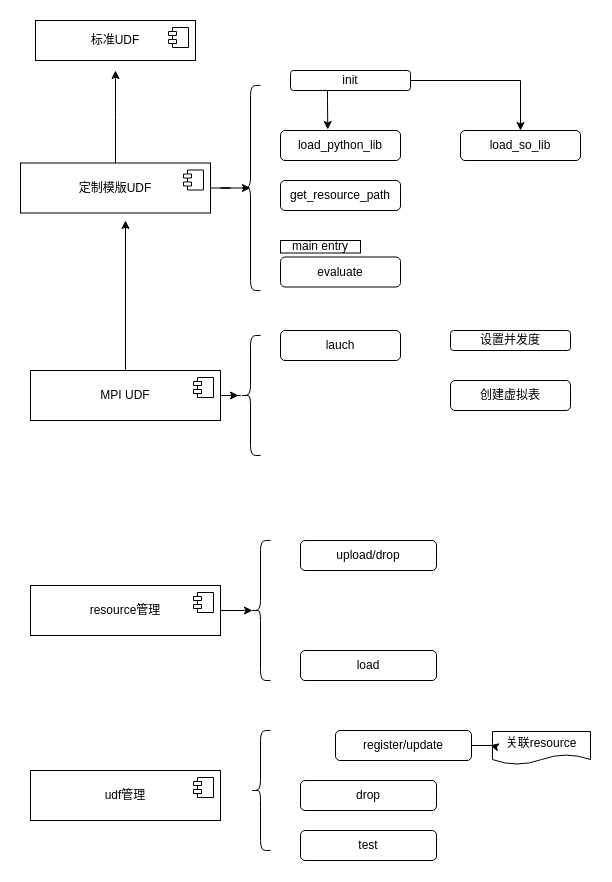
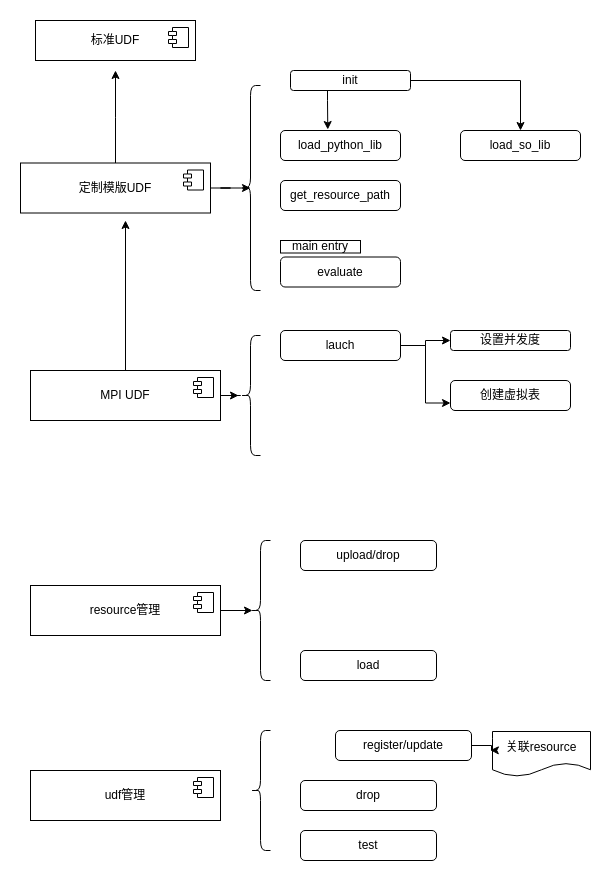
none -> (433, 341)
none -> (426, 383)
(542, 748) -> (542, 754)
